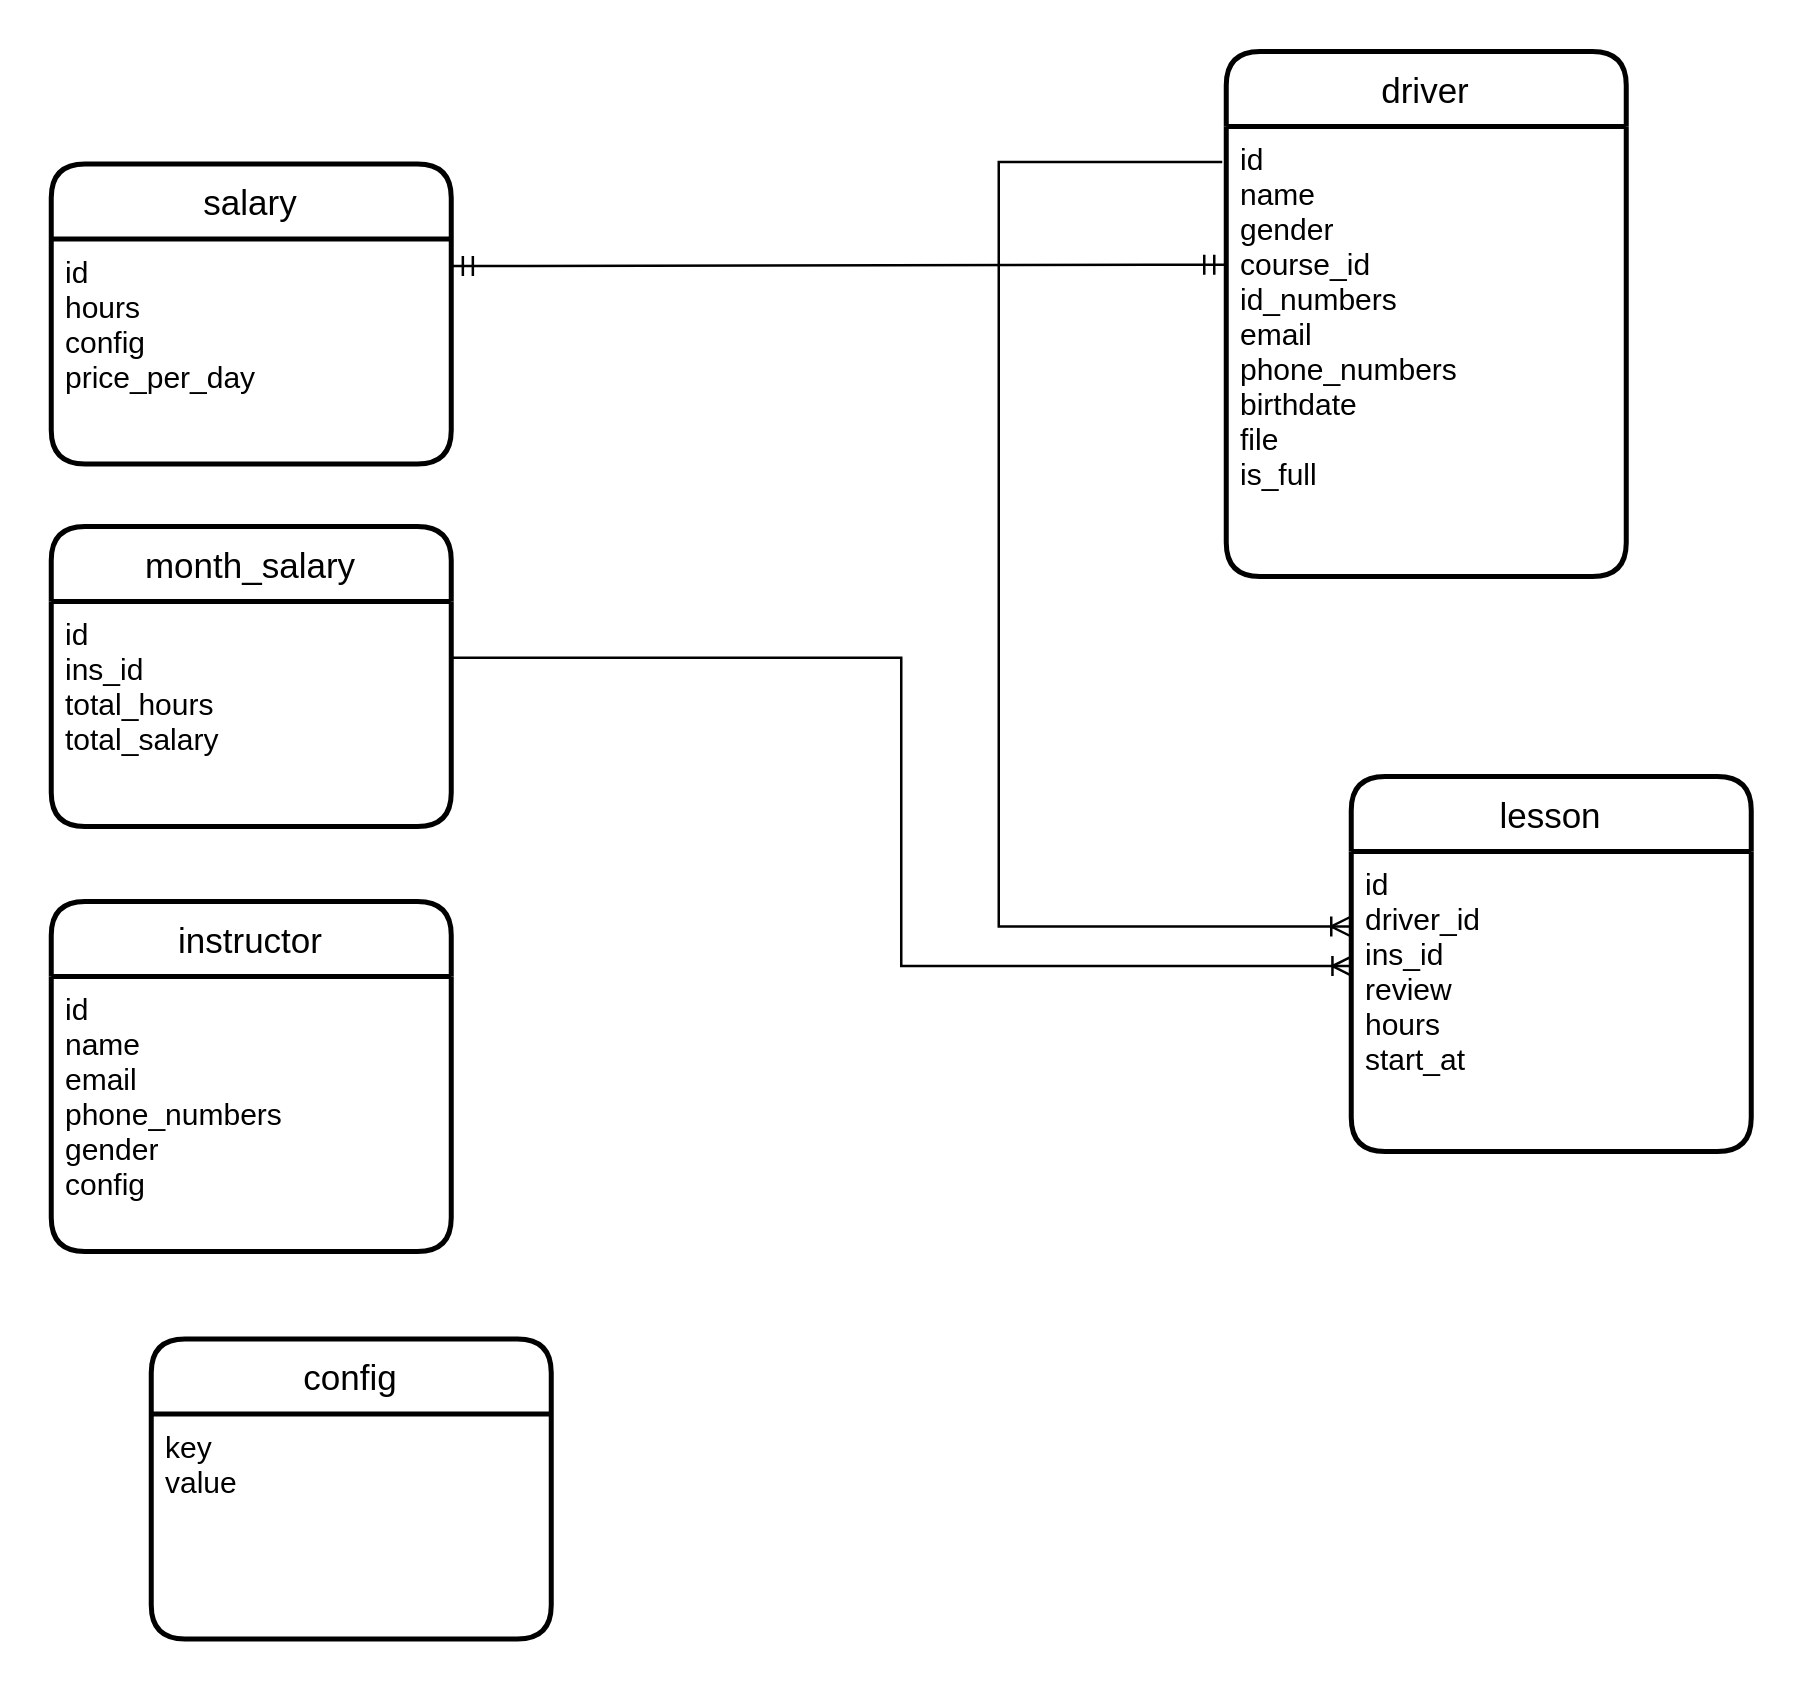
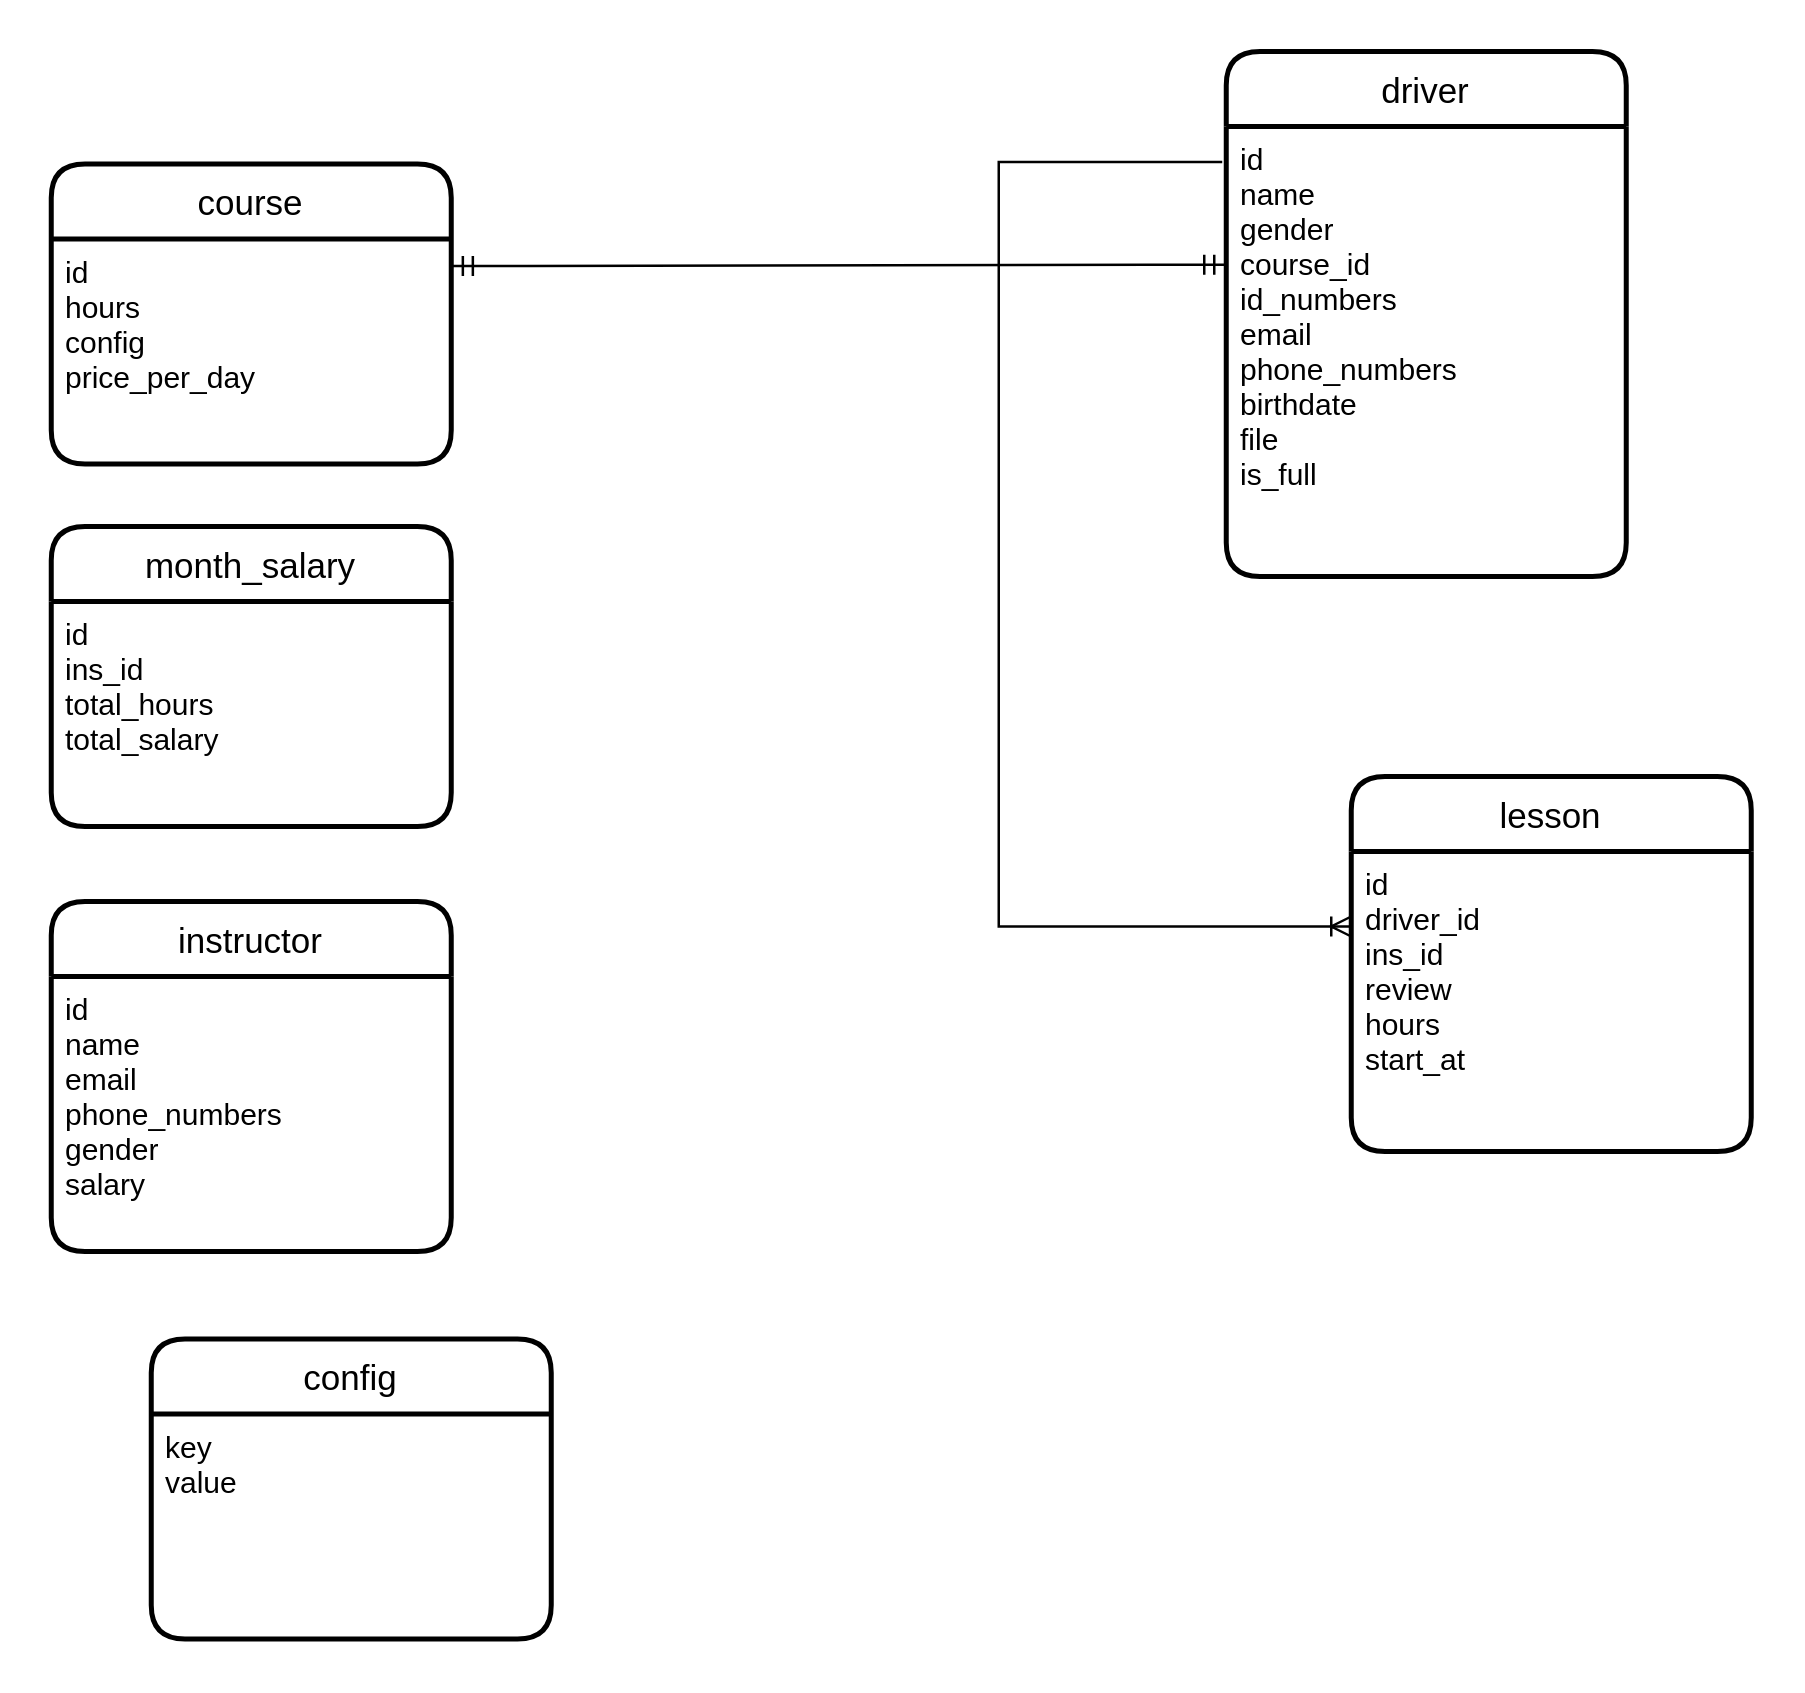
(250, 203) -> (250, 203)
(901, 812) -> none
(78, 1010) -> (78, 1010)
